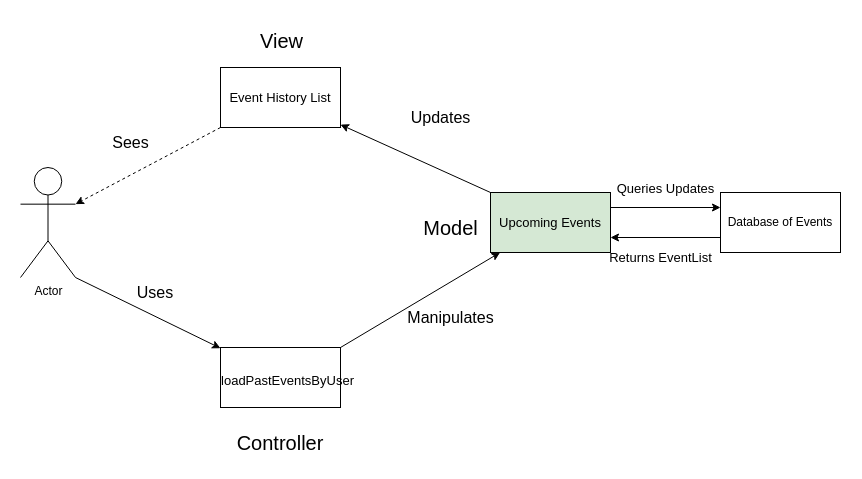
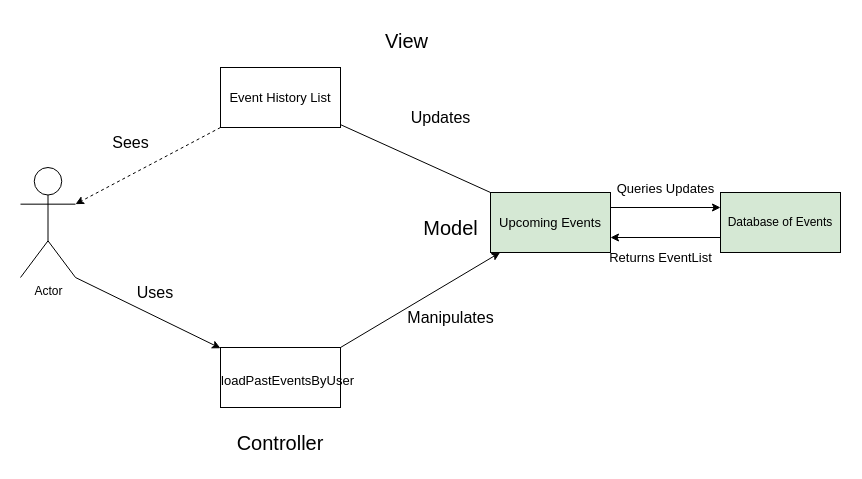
(282, 41) -> (407, 41)
(347, 128) -> (345, 127)
(781, 223) -> (781, 223)
